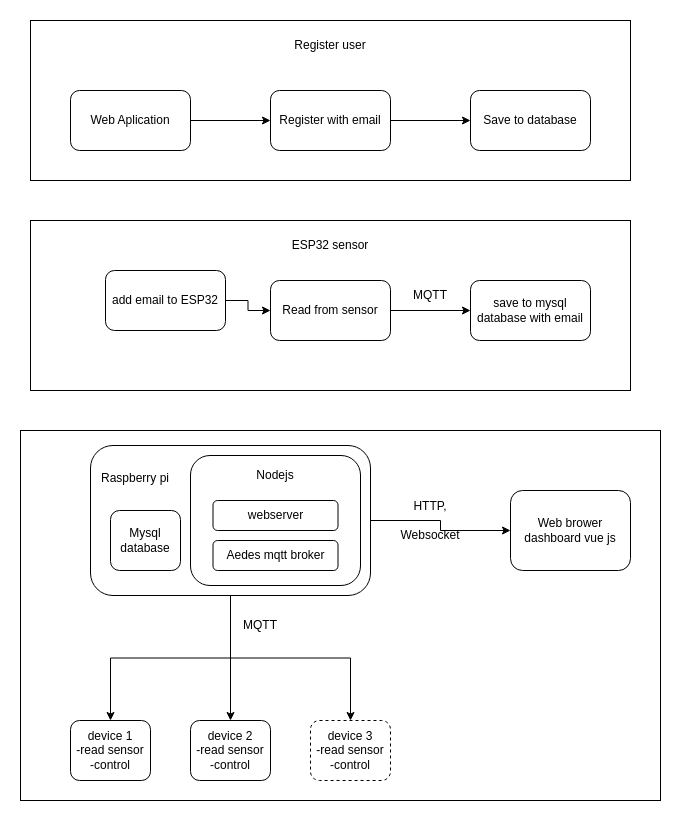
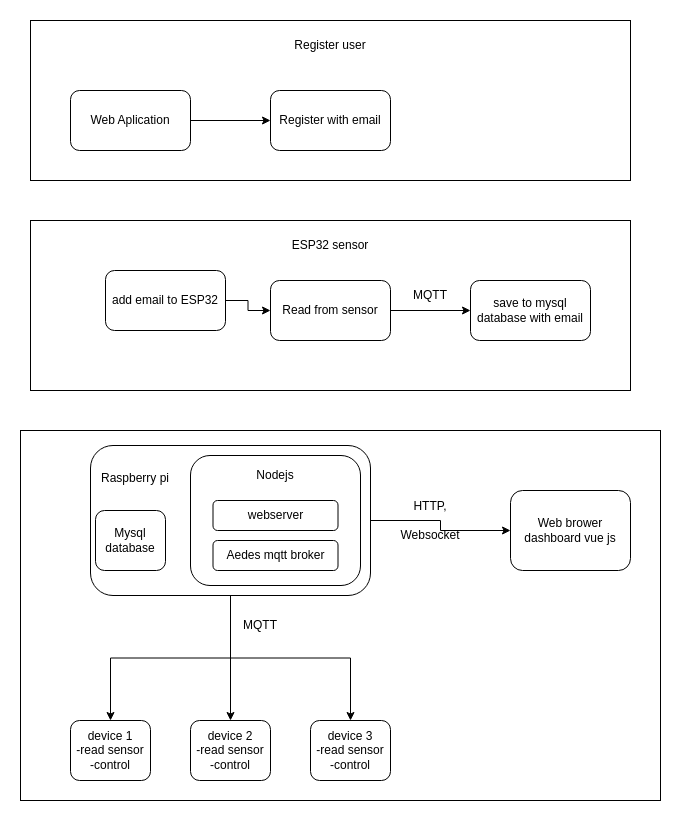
(427, 121) -> none
(531, 121) -> none
(146, 541) -> (131, 541)
(351, 751) -> (351, 751)
